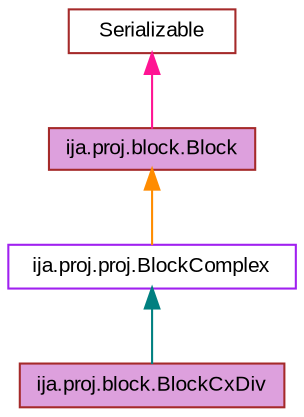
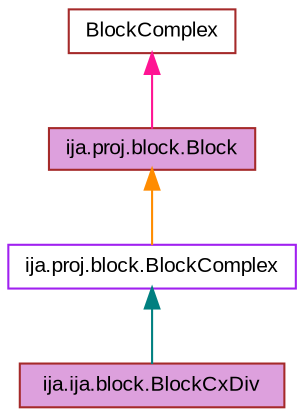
(152, 31) -> (152, 31)
(152, 267) -> (152, 267)
(152, 385) -> (152, 385)
